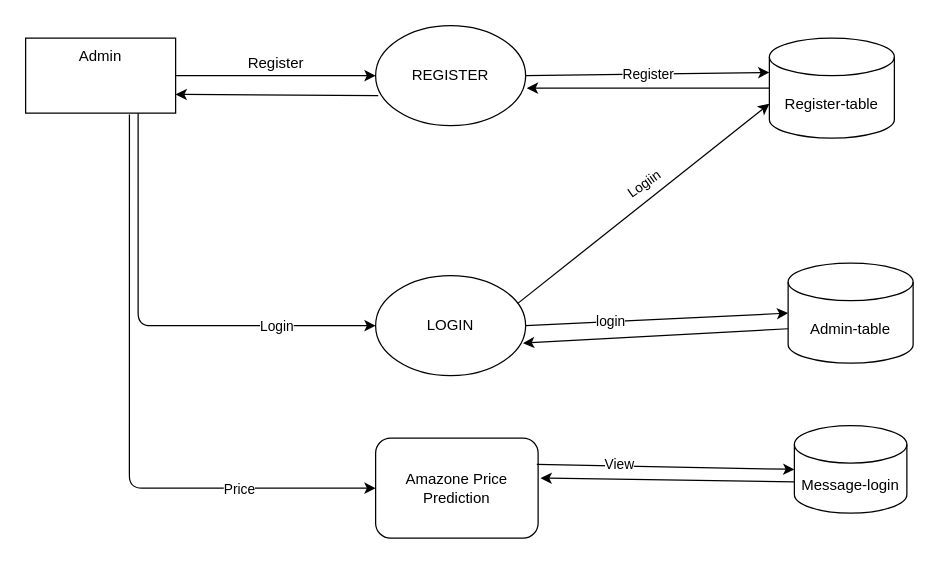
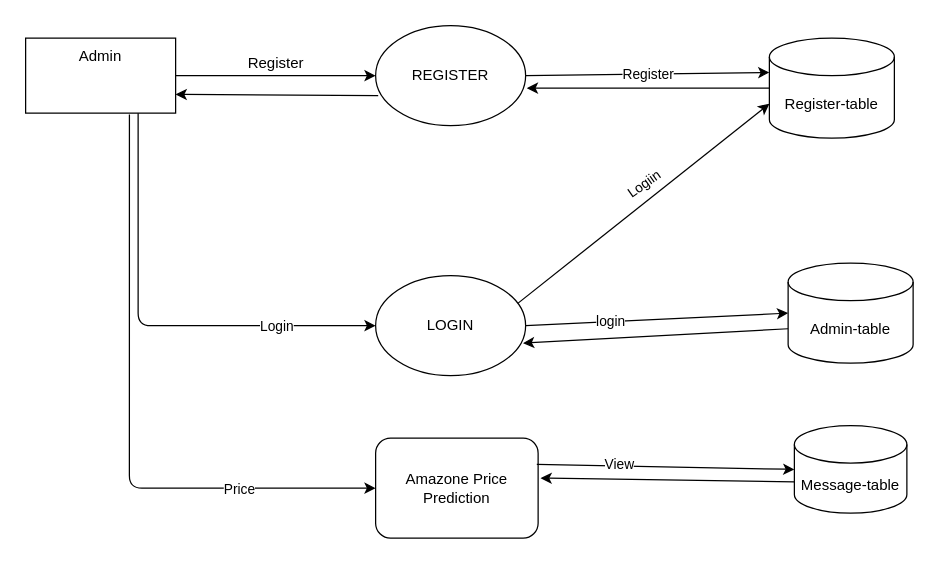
(851, 486) -> (851, 486)
